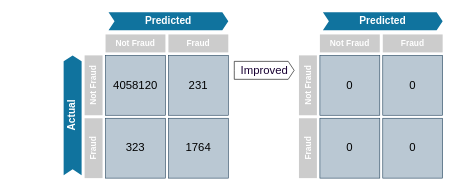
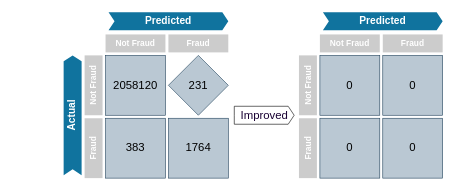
(264, 71) -> (264, 116)
(135, 86) -> (135, 86)
(198, 86) -> (198, 86)
(135, 149) -> (135, 149)
